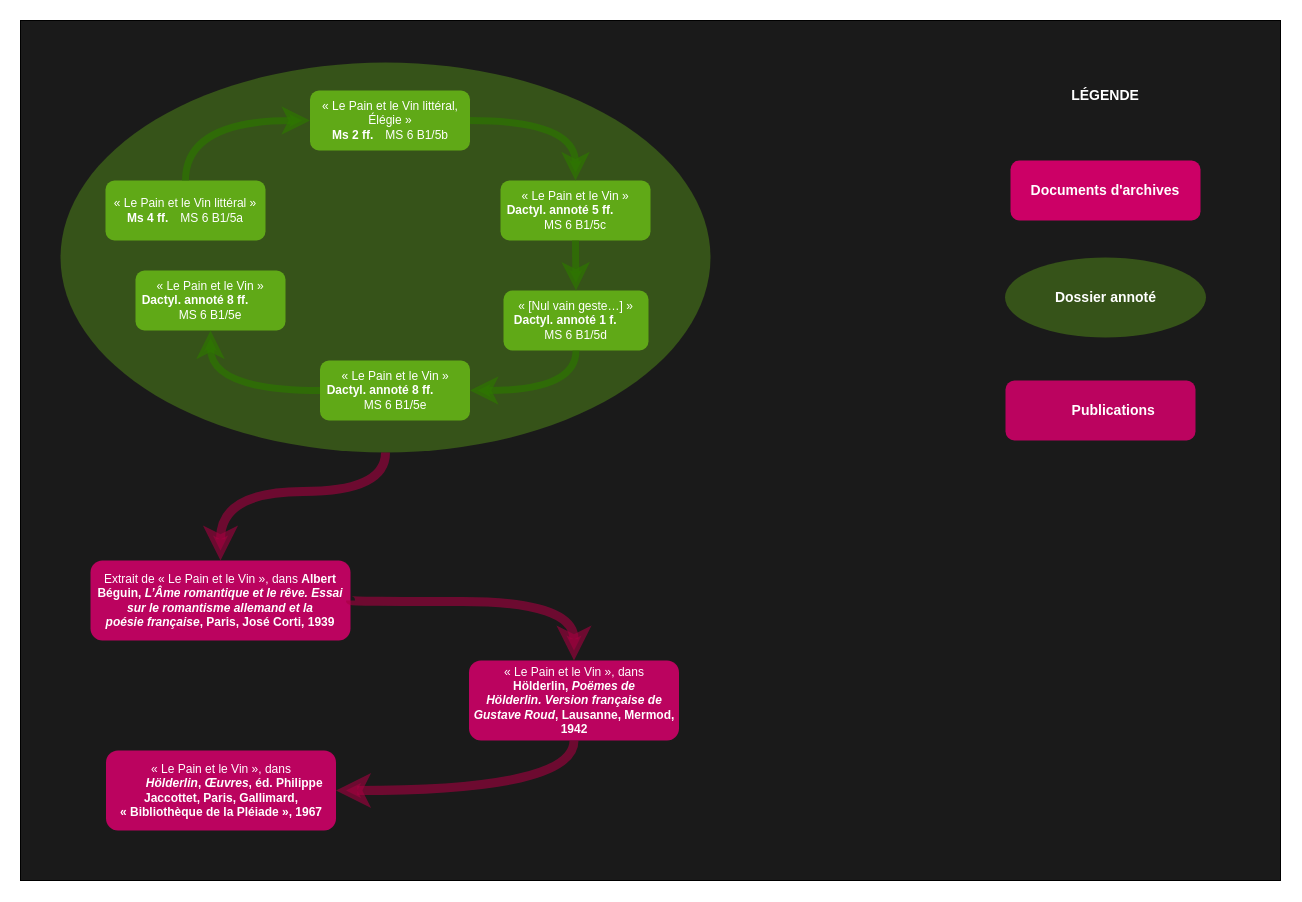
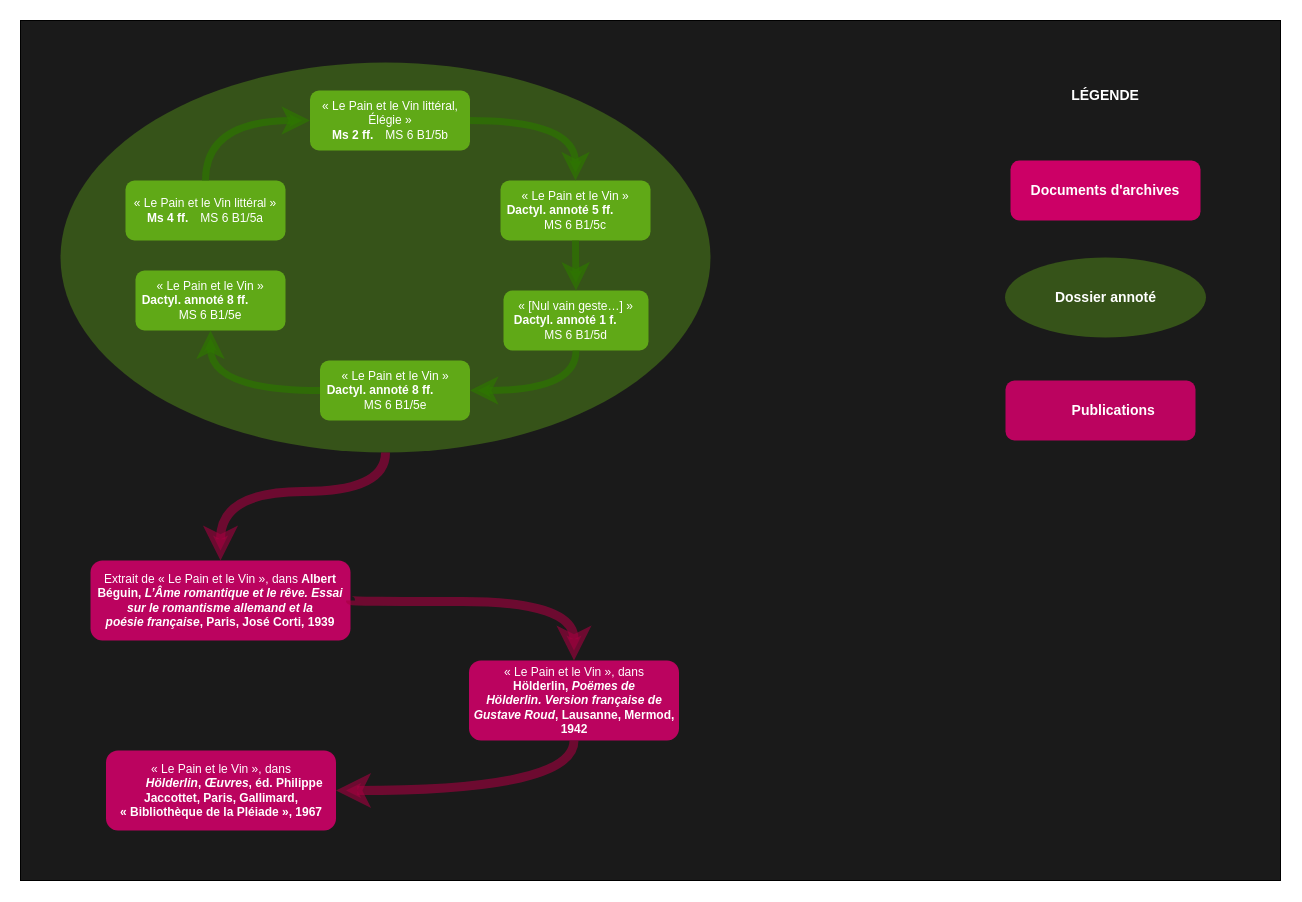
(186, 211) -> (206, 211)
